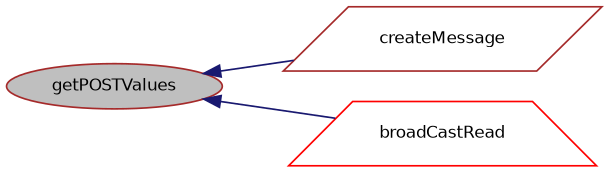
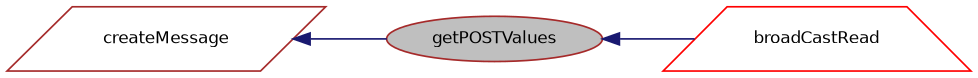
(257, 66) -> (349, 39)
